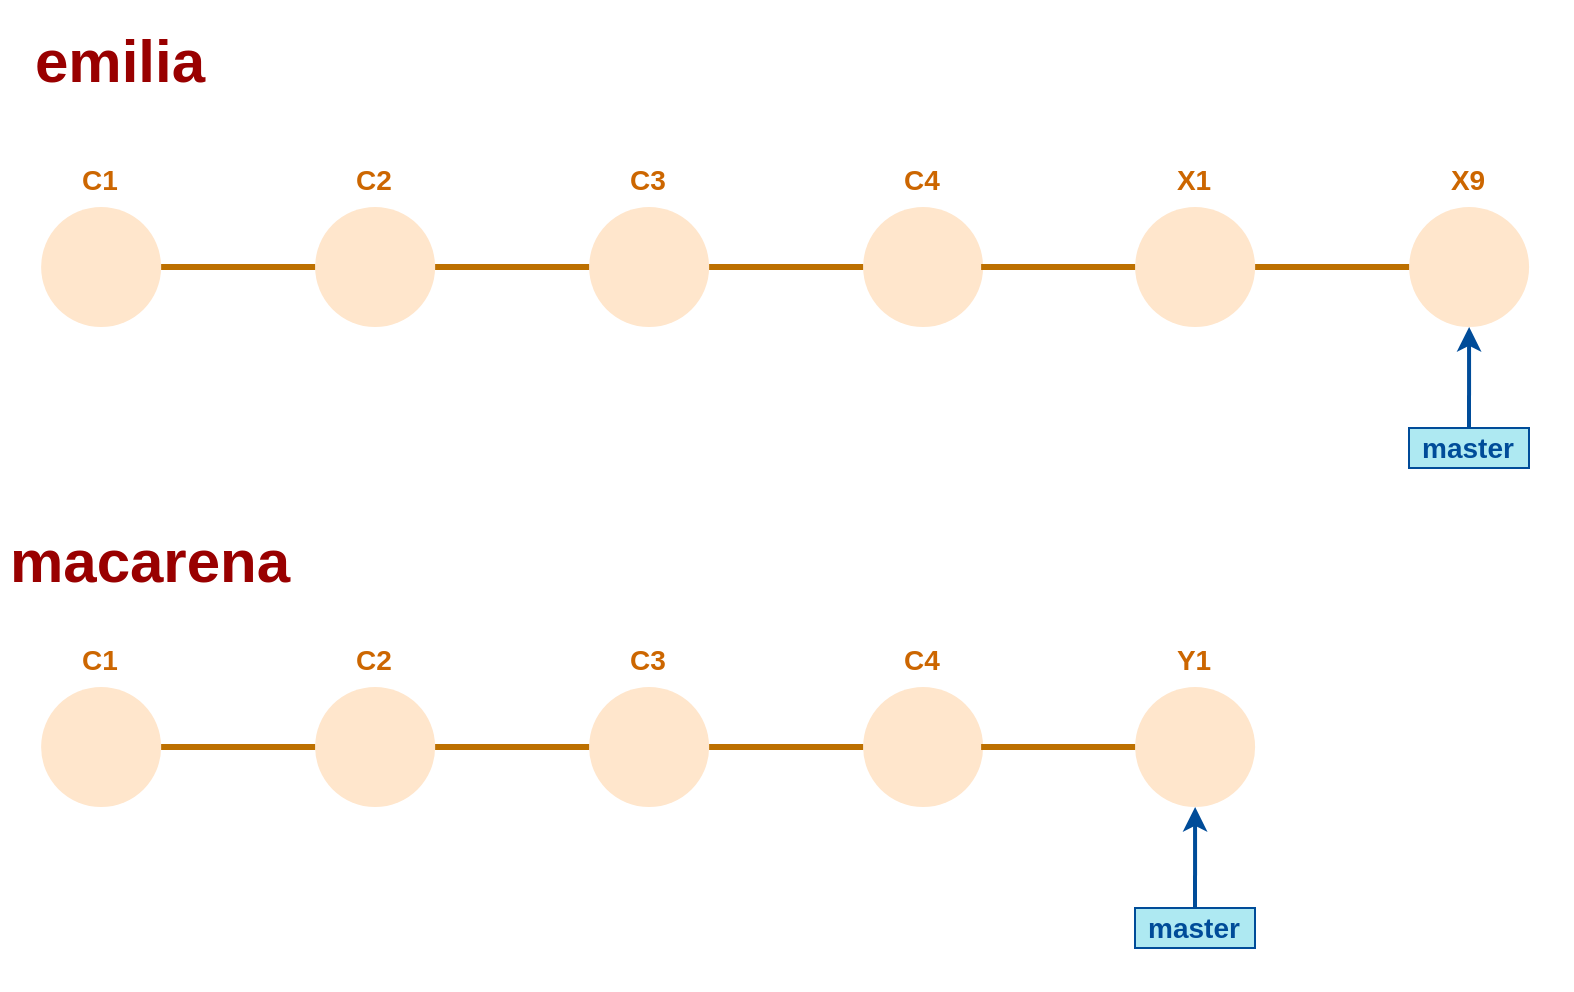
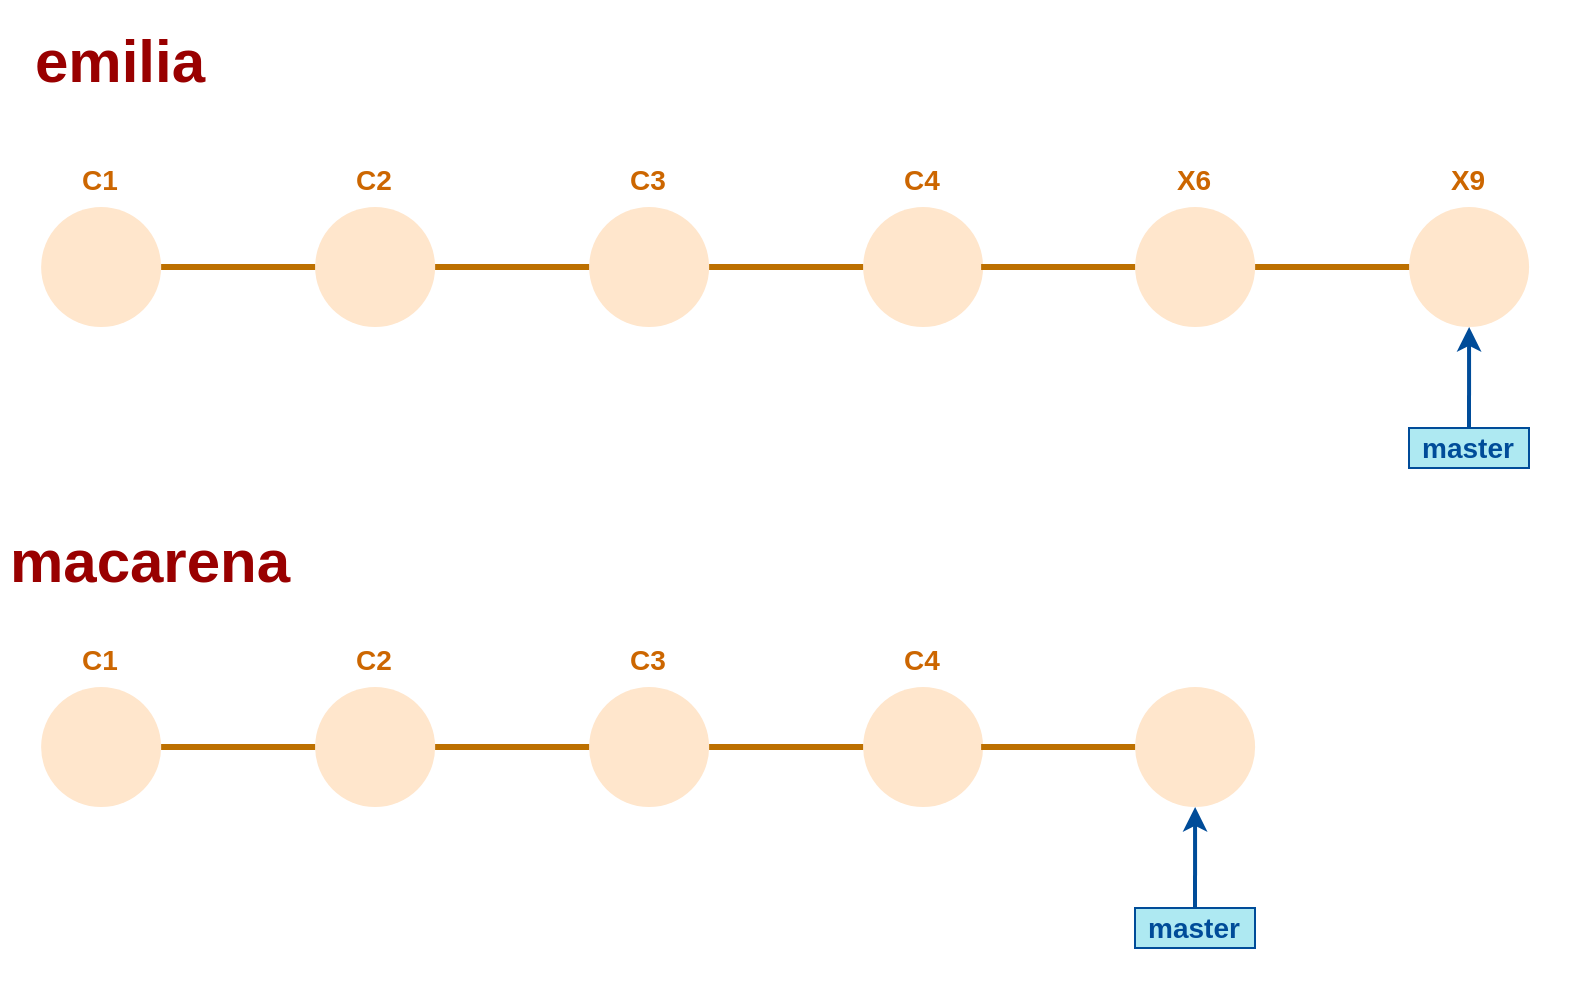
(1195, 181) -> (1195, 181)
(1195, 661) -> none
